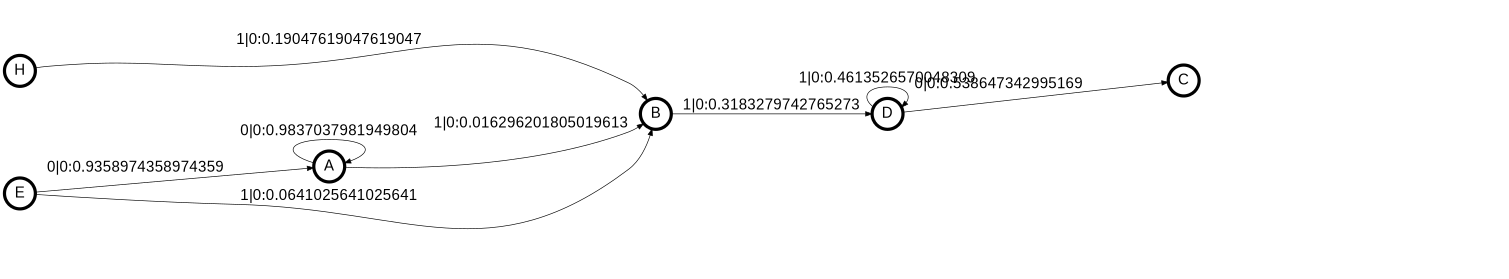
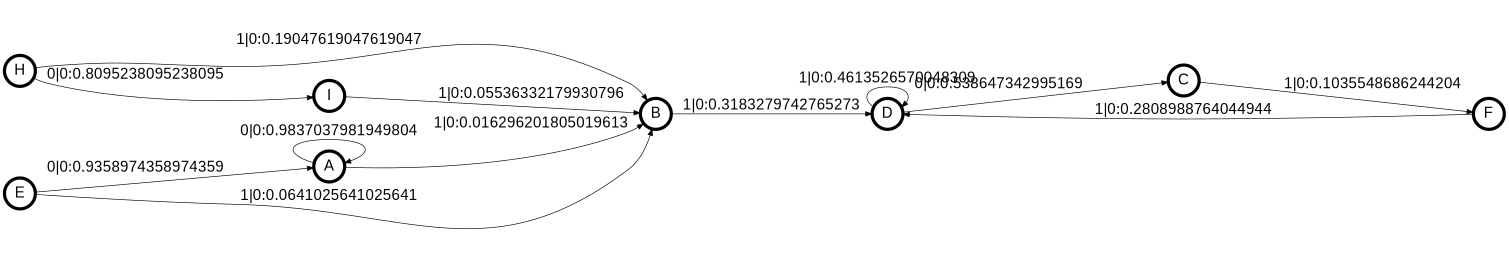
none -> (329, 96)
none -> (1489, 114)
